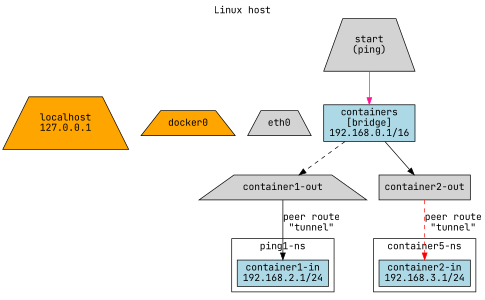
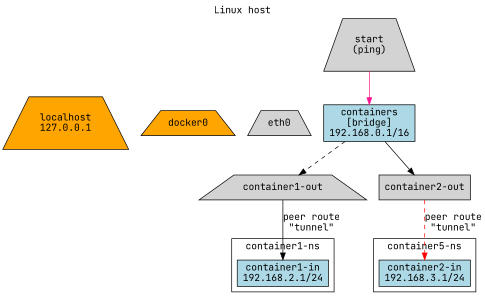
(283, 247) -> (283, 247)
